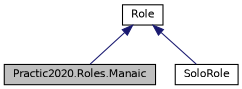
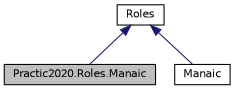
(143, 15) -> (141, 15)
(207, 75) -> (202, 75)
